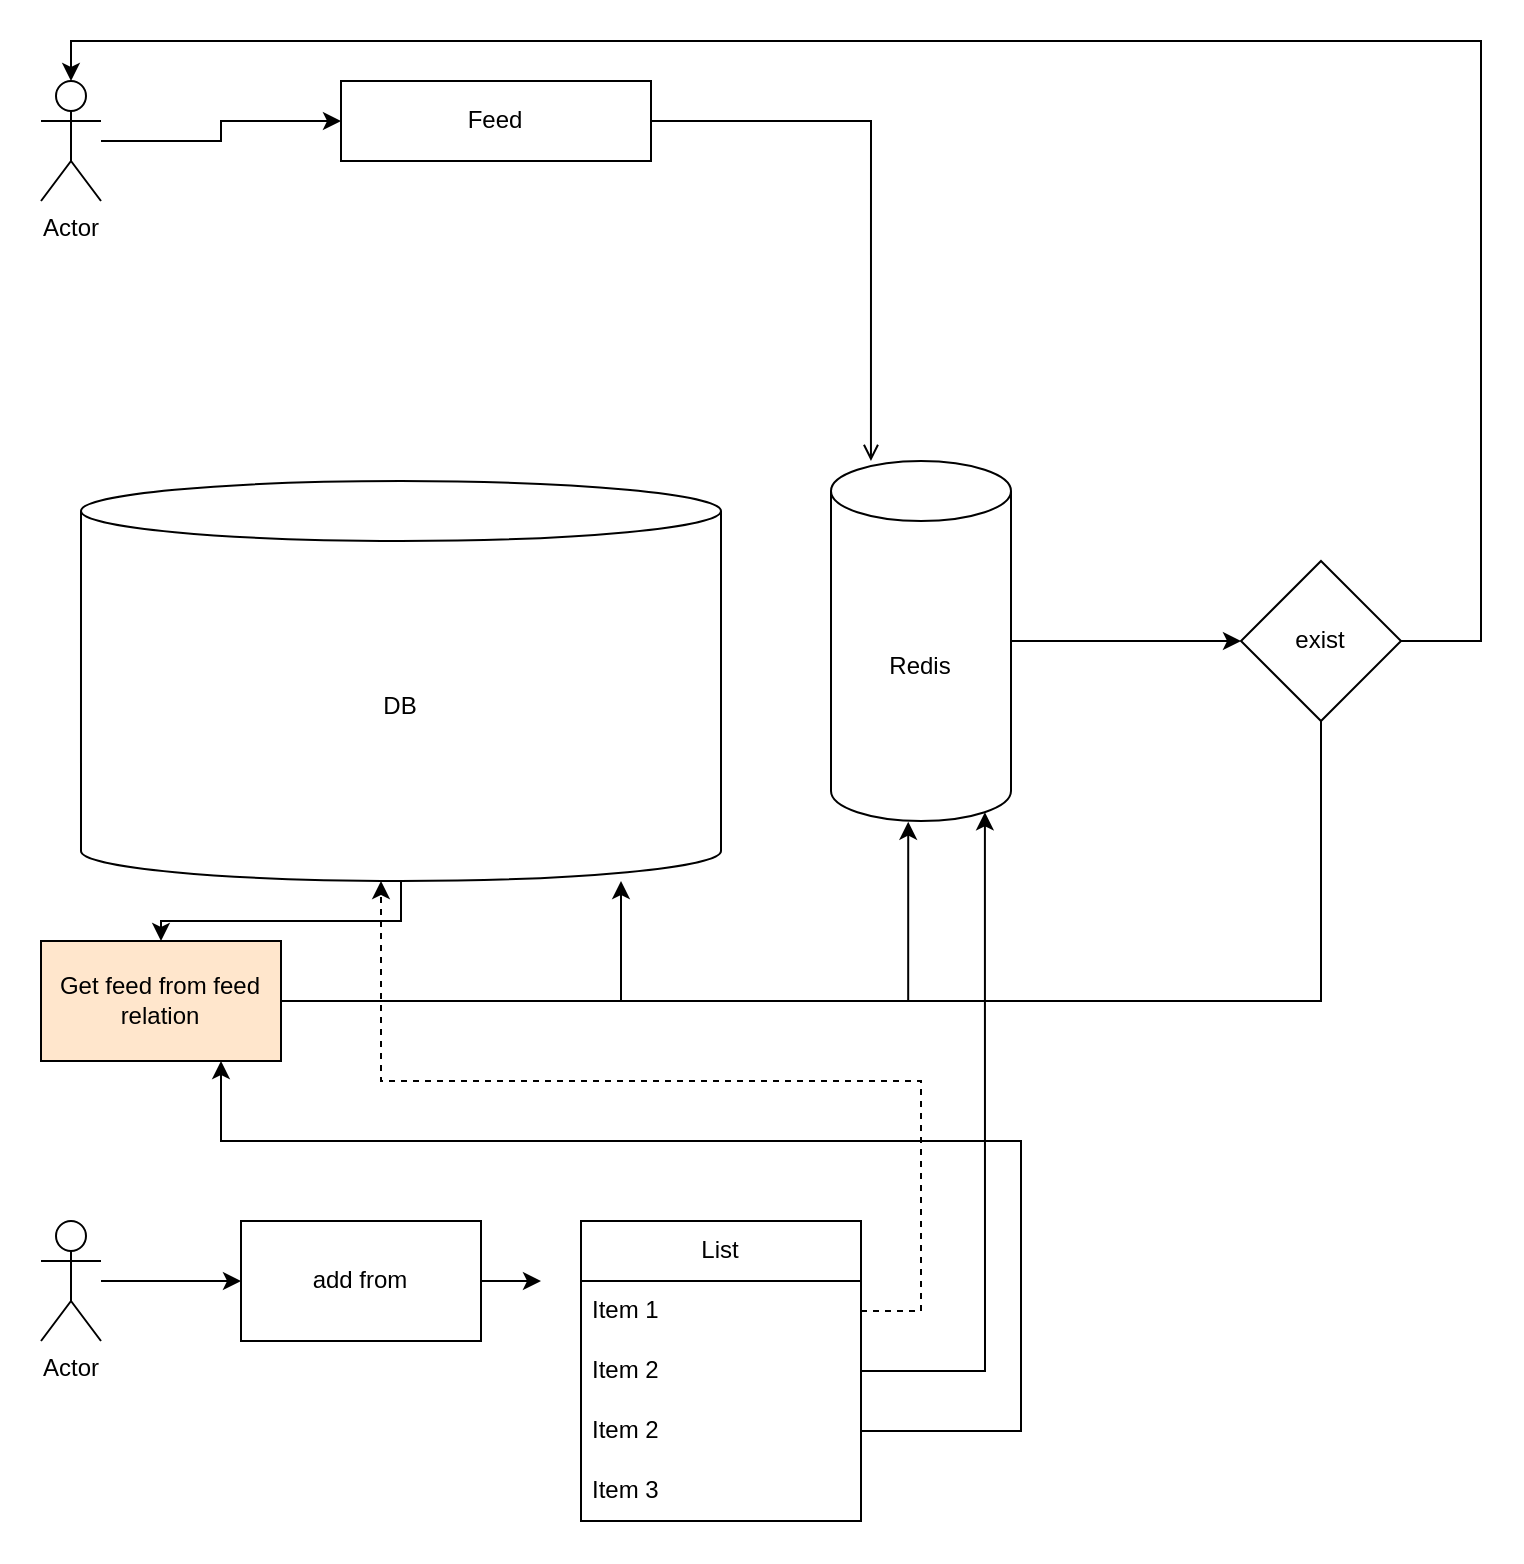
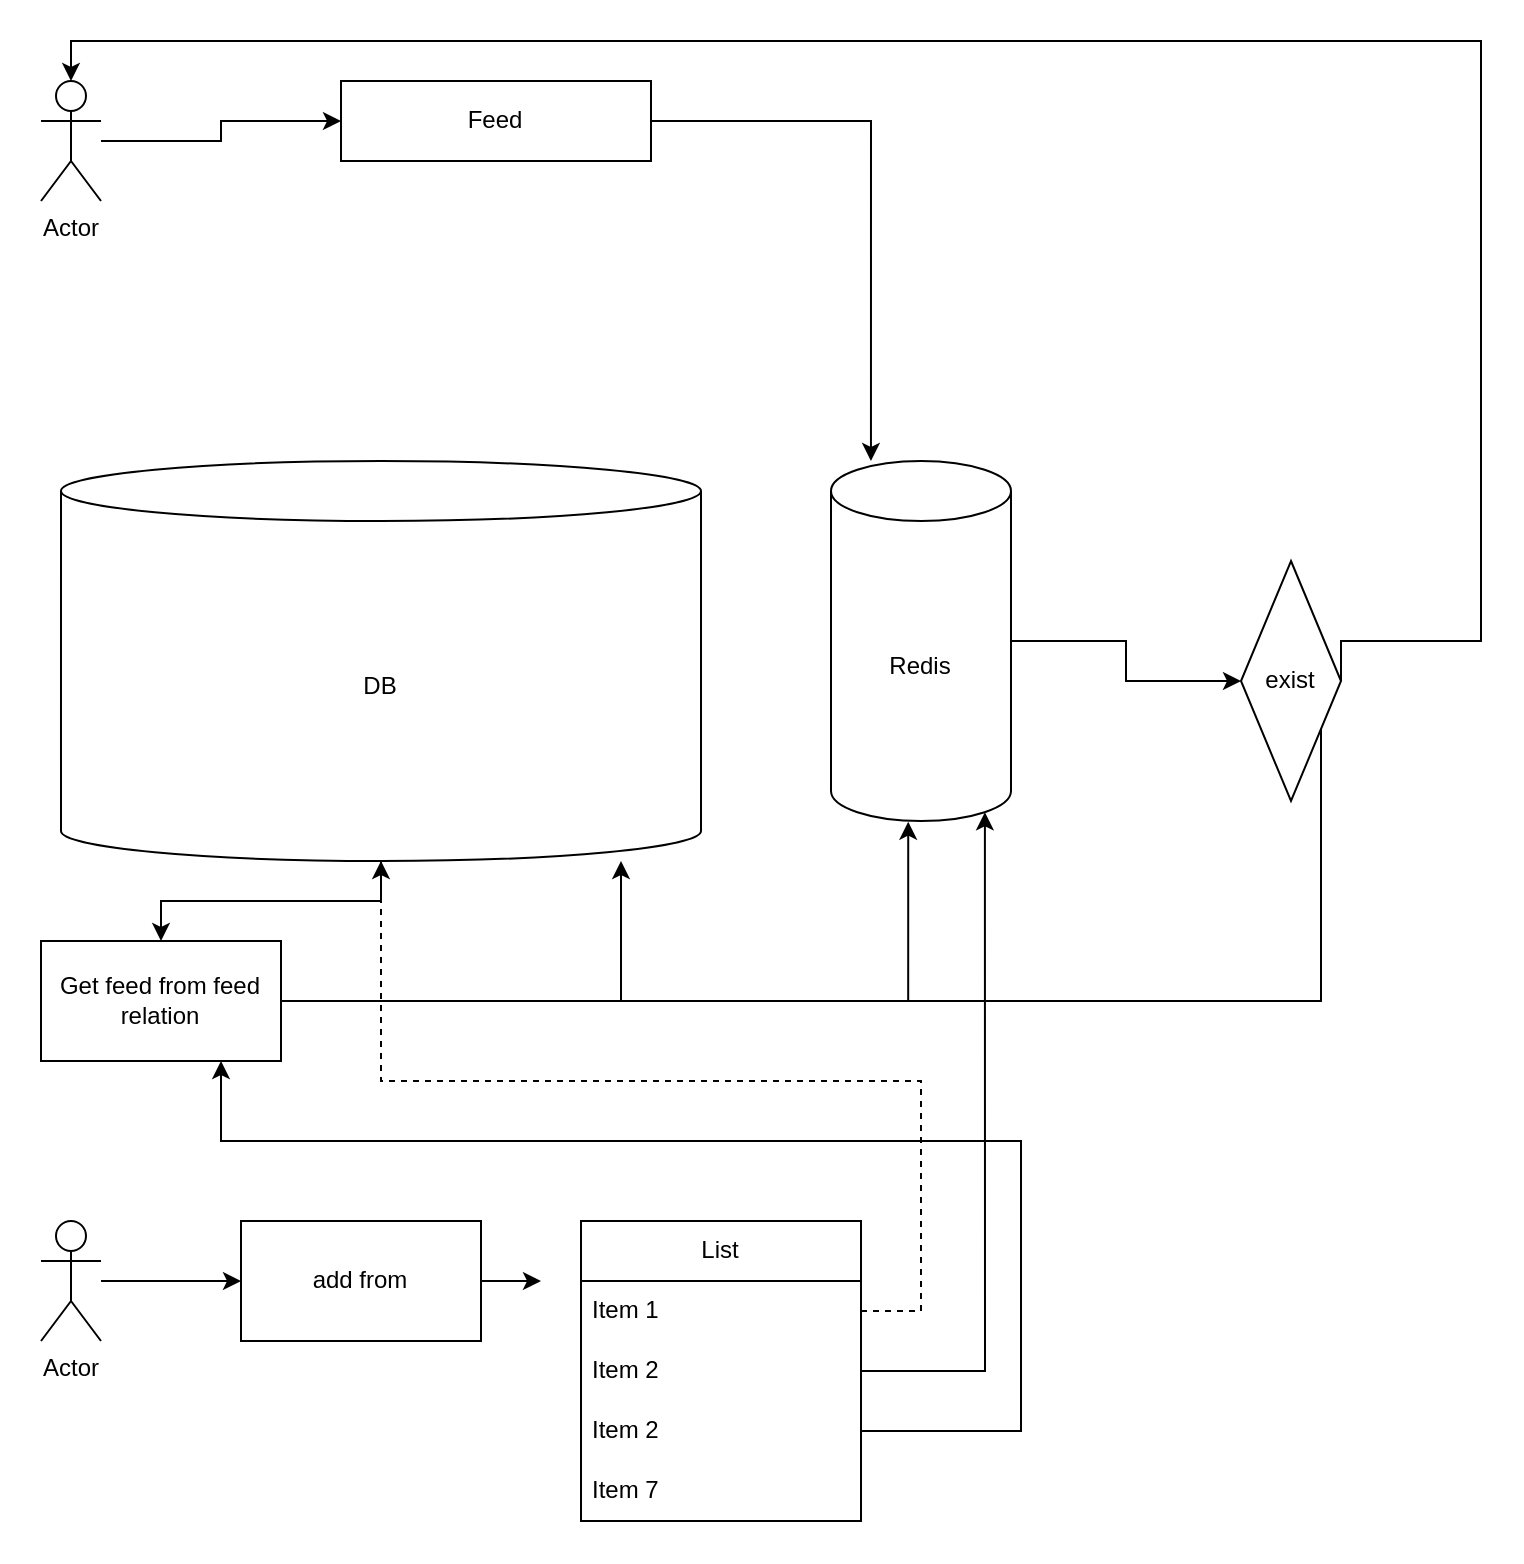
(871, 450) -> (871, 446)
(1321, 641) -> (1291, 681)
(401, 681) -> (381, 661)
(161, 1001) -> (161, 1001)
(630, 1491) -> (630, 1491)
